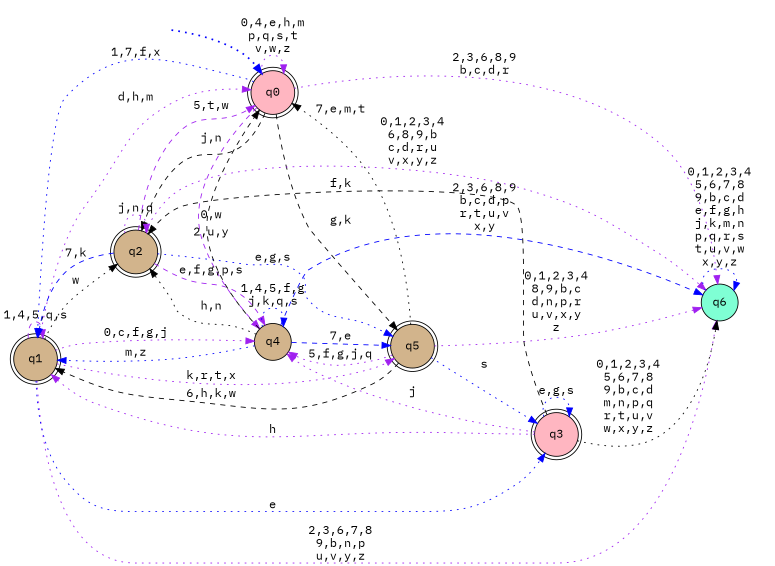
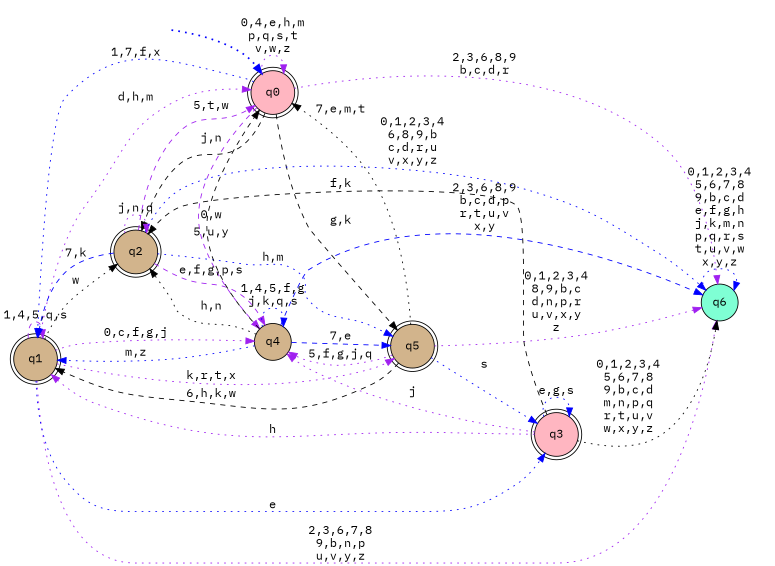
(424, 172) -> (424, 172)
(211, 232) -> (211, 232)
(273, 258) -> (273, 258)
